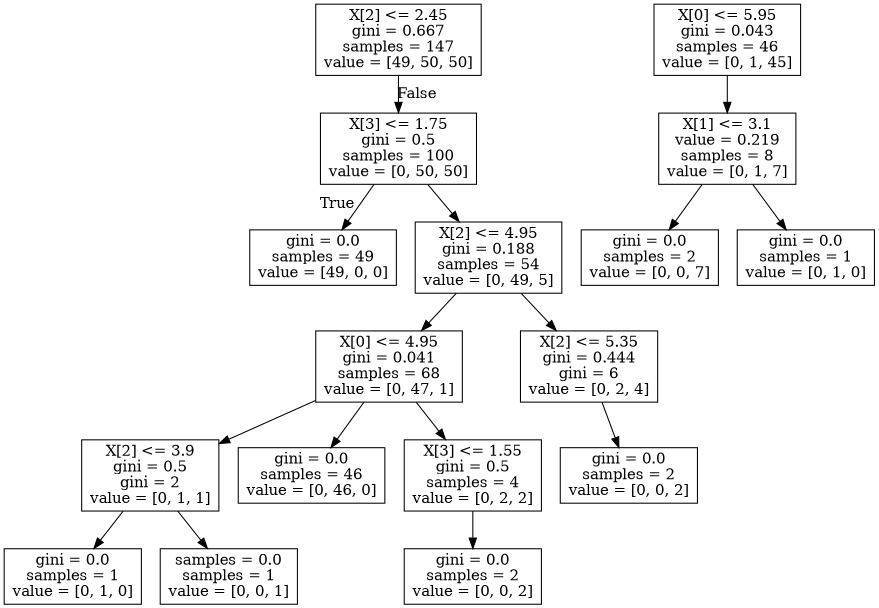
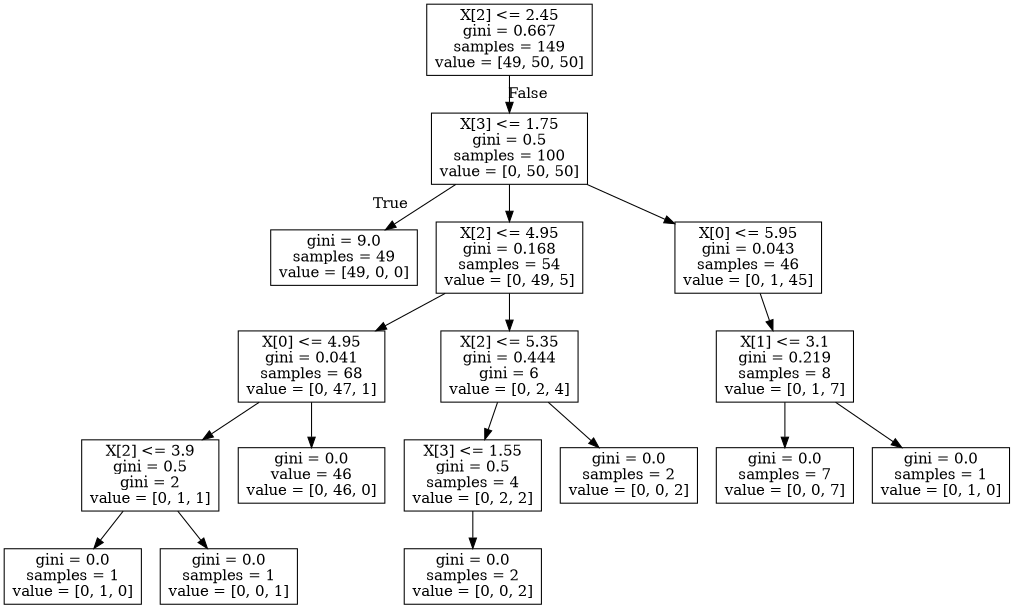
(398, 40) -> (509, 40)
(727, 149) -> (785, 367)
none -> (626, 202)
(323, 258) -> (344, 258)
(489, 258) -> (509, 258)
(650, 258) -> (785, 475)
(428, 417) -> (493, 416)
(312, 475) -> (312, 475)
(229, 576) -> (229, 576)
